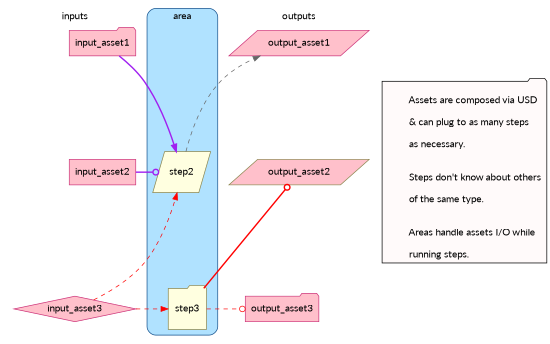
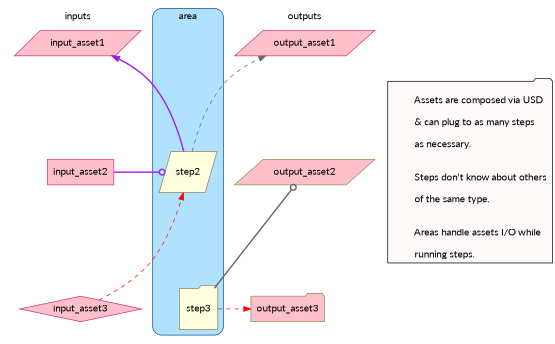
(103, 43) -> (78, 43)
(153, 96) -> (162, 97)
(245, 239) -> (253, 239)
(151, 309) -> none
(228, 309) -> (234, 309)
(282, 309) -> (288, 309)
